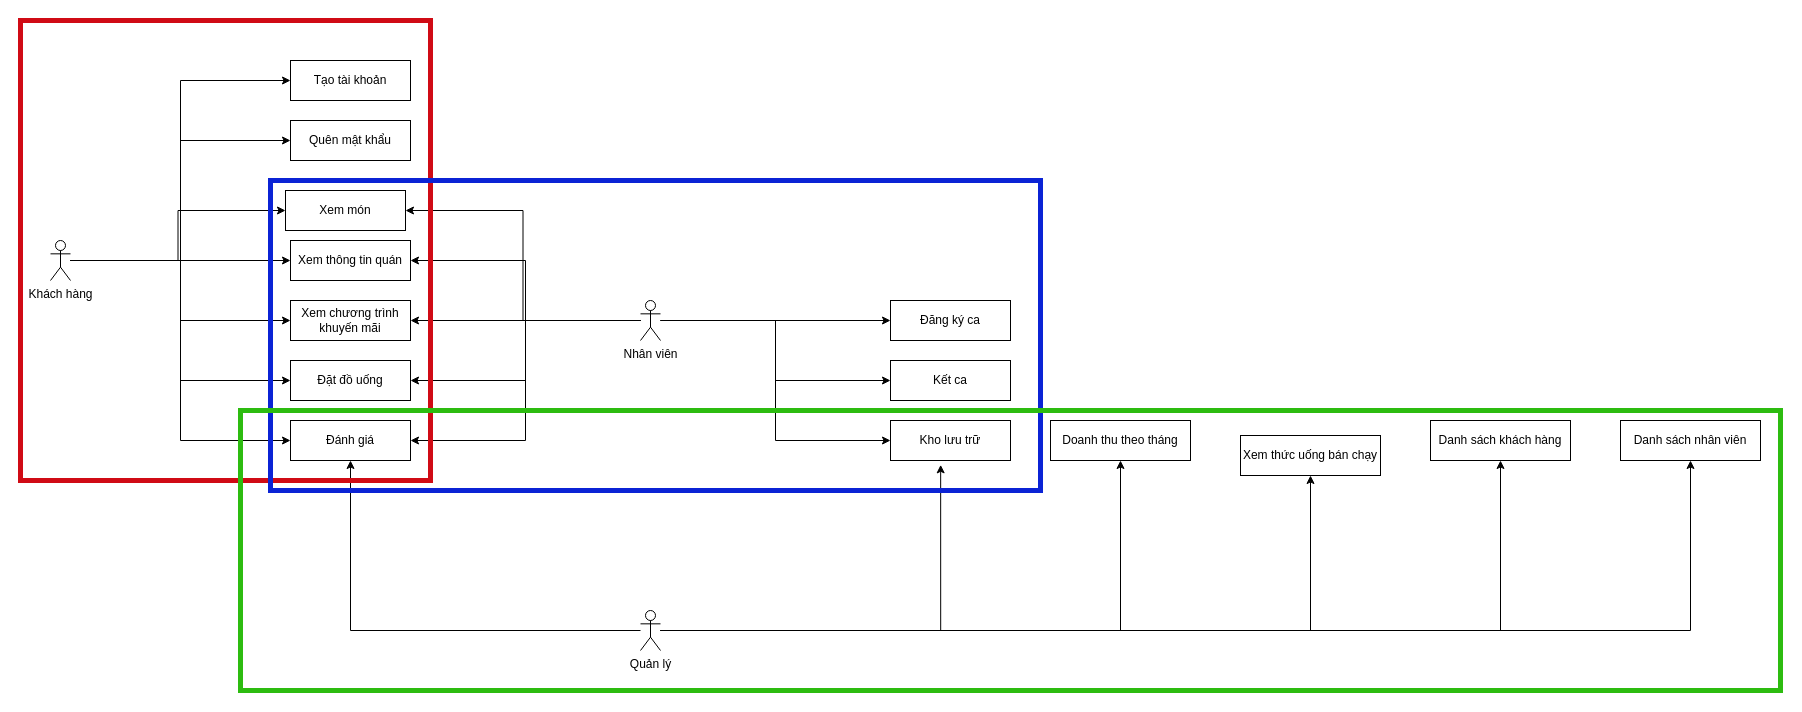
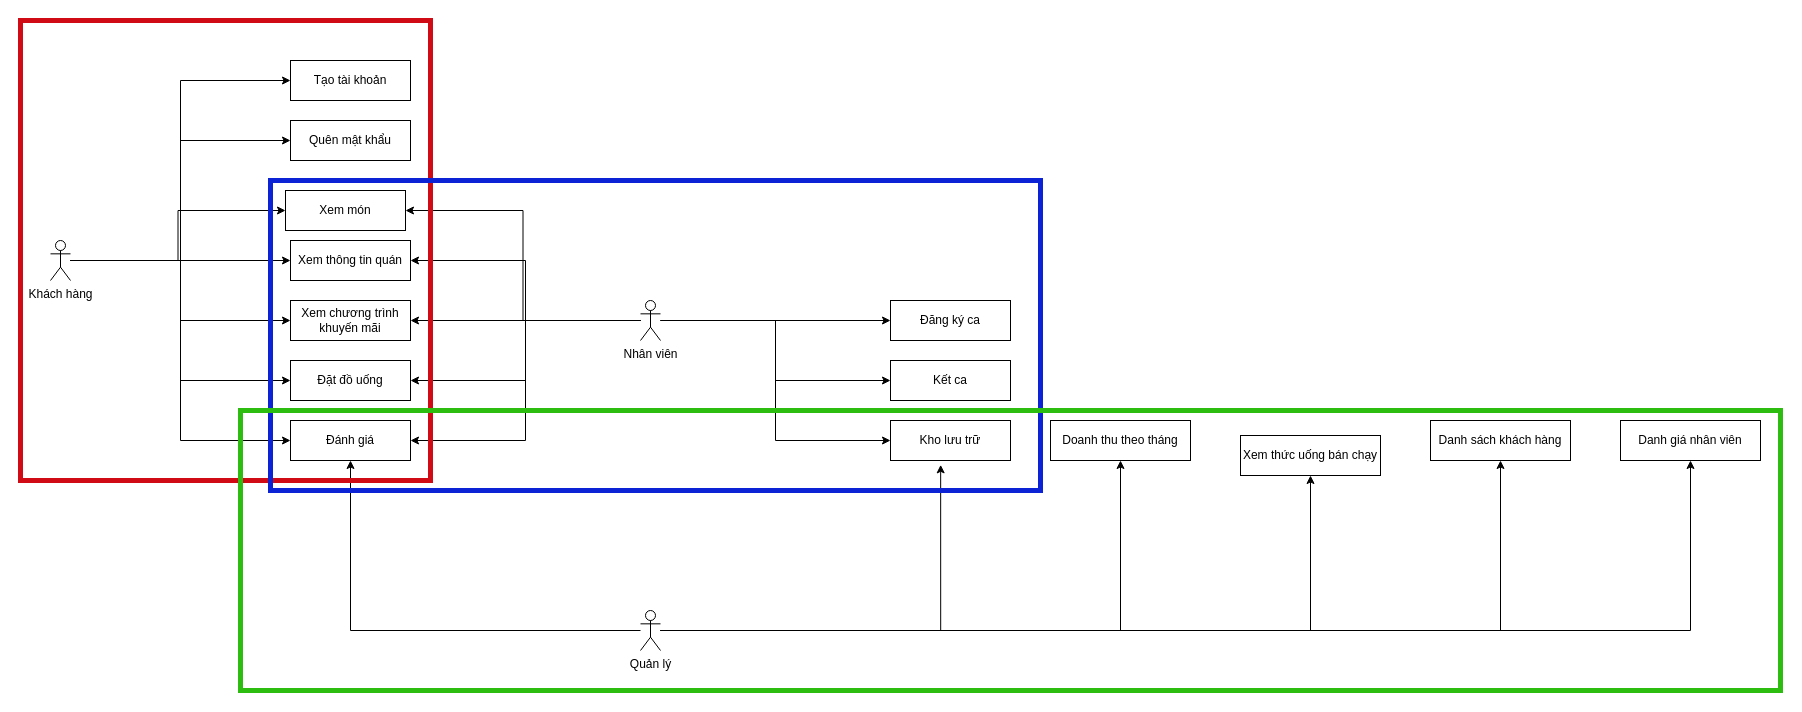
(1691, 441) -> (1691, 441)
